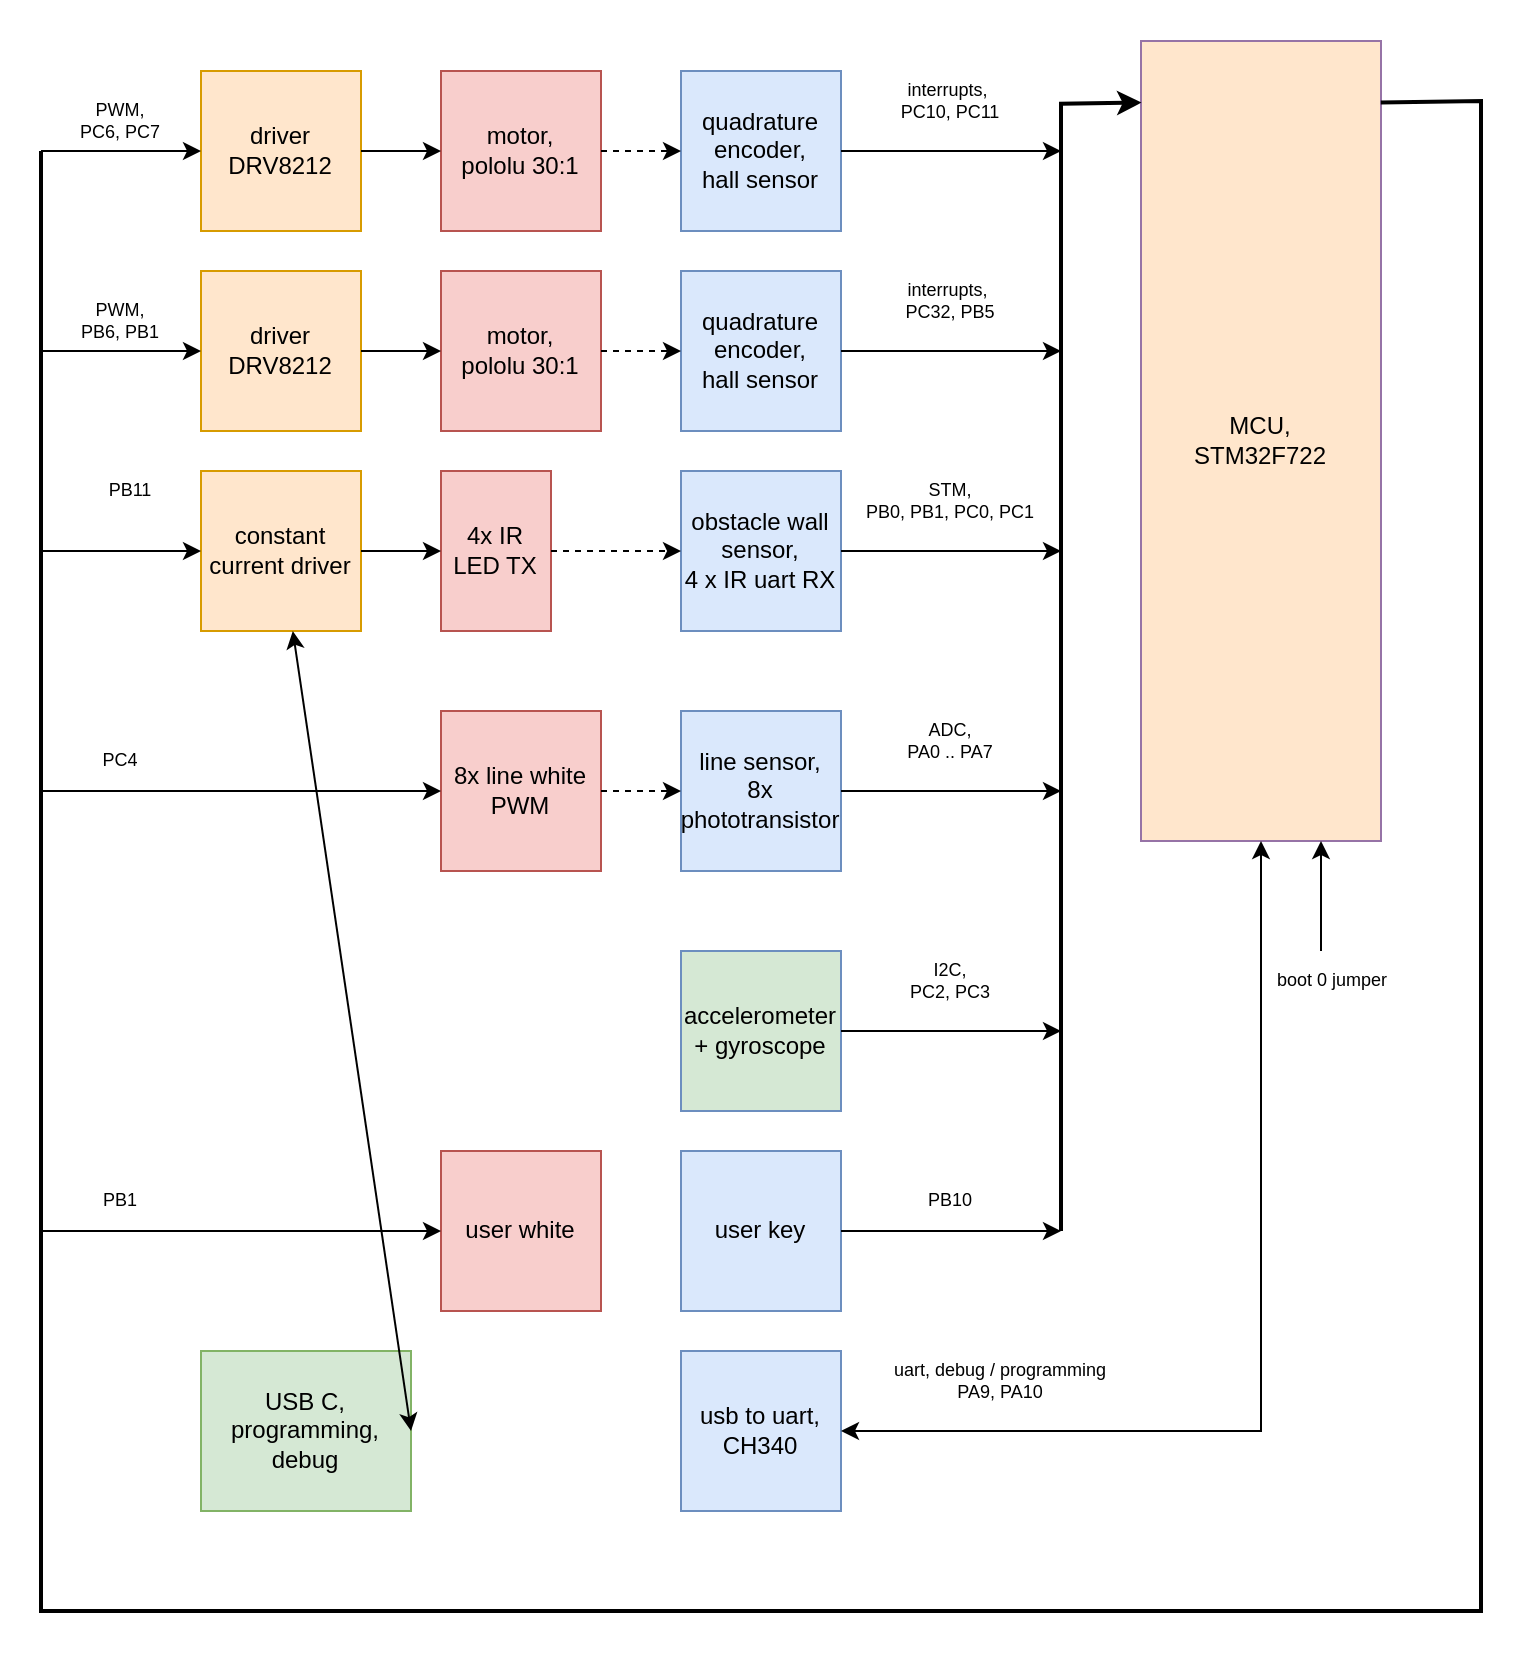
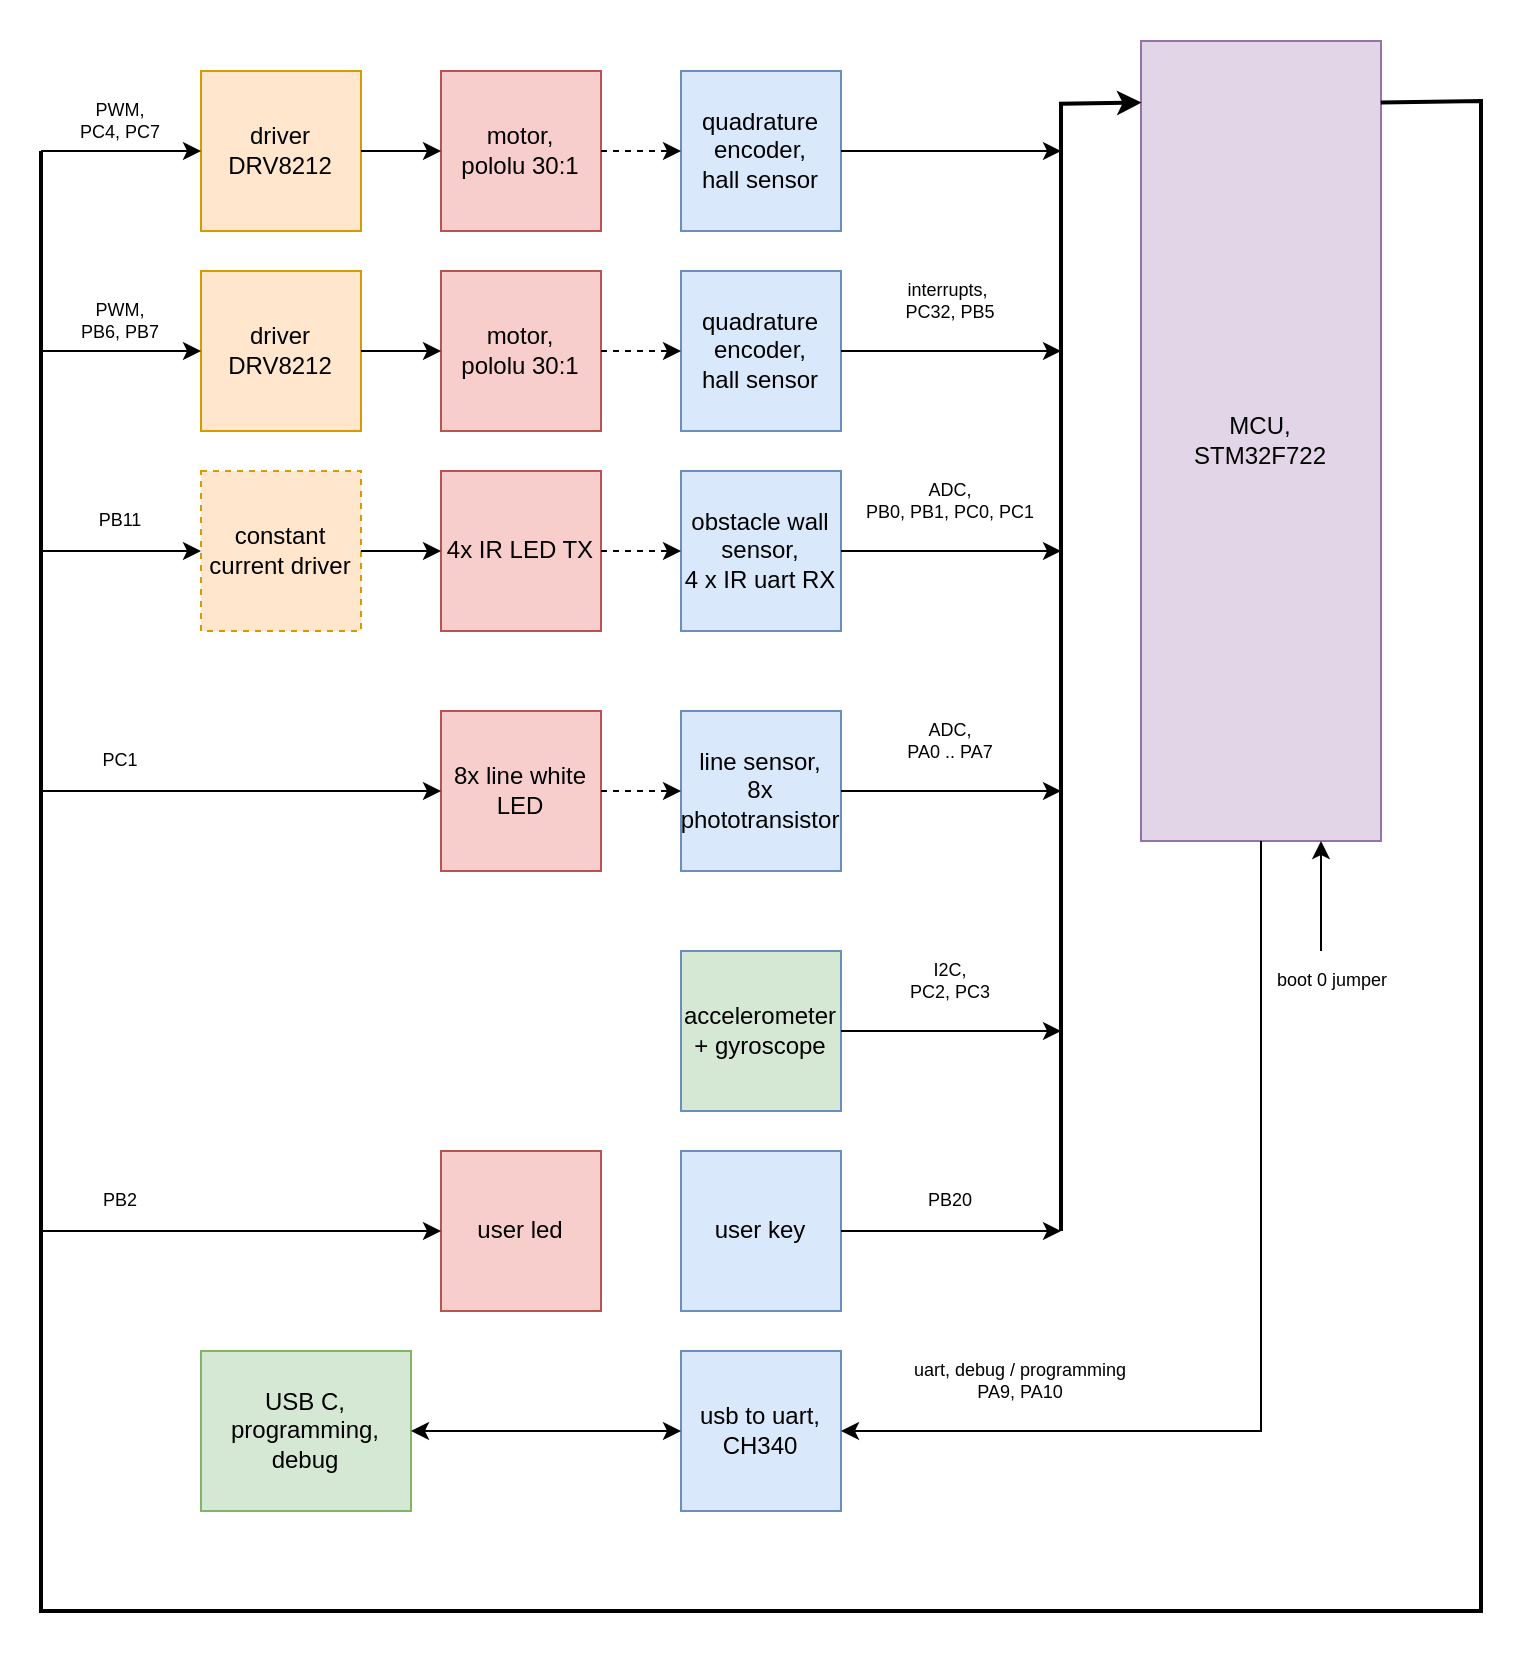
(951, 101) -> none
(121, 121) -> (121, 121)
(121, 321) -> (121, 321)
(1261, 441) -> (1261, 441)
(131, 491) -> (121, 521)
(951, 501) -> (951, 501)
(281, 551) -> (281, 551)
(496, 551) -> (521, 551)
(121, 761) -> (121, 761)
(521, 791) -> (521, 791)
(1261, 856) -> (1261, 850)
(352, 1031) -> (546, 1431)
(121, 1201) -> (121, 1201)
(951, 1201) -> (951, 1201)
(521, 1231) -> (521, 1231)
(1001, 1381) -> (1021, 1381)
